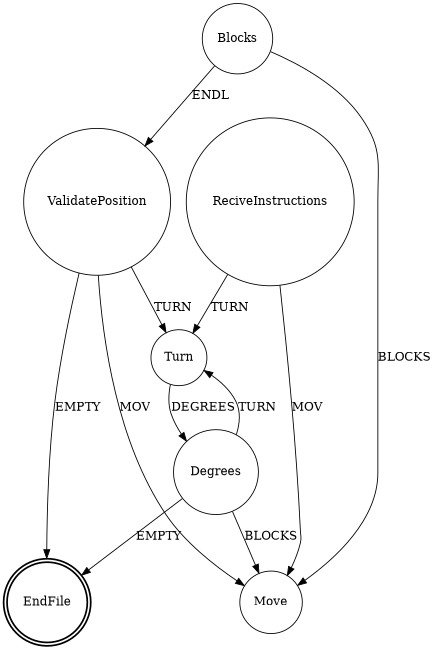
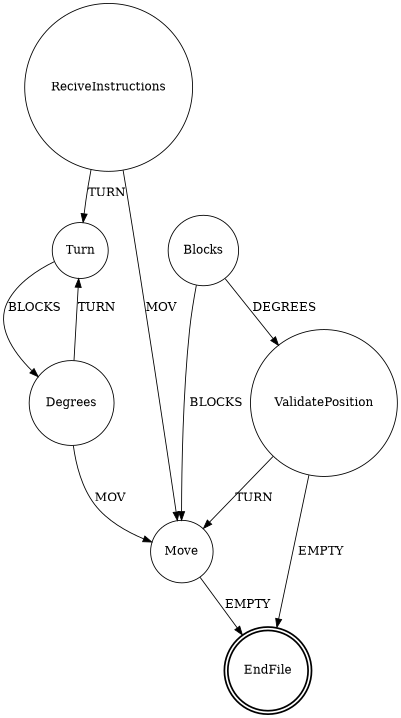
(210, 96) -> (285, 308)
(147, 296) -> none
(135, 408) -> (254, 498)
(203, 408) -> (35, 308)
(136, 534) -> (219, 603)
(271, 537) -> (110, 498)
